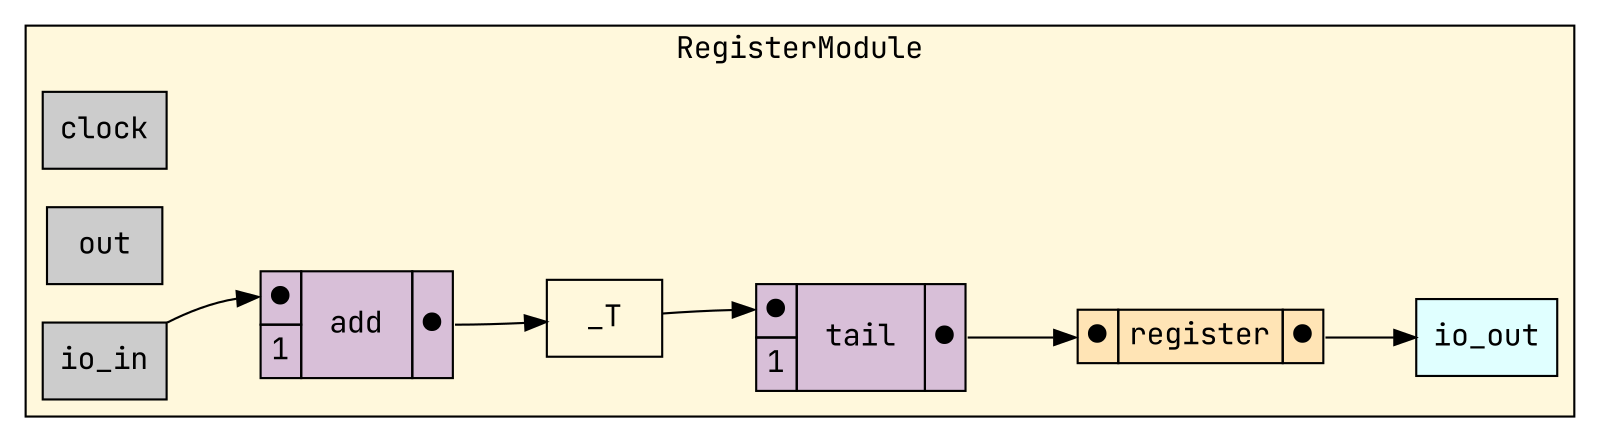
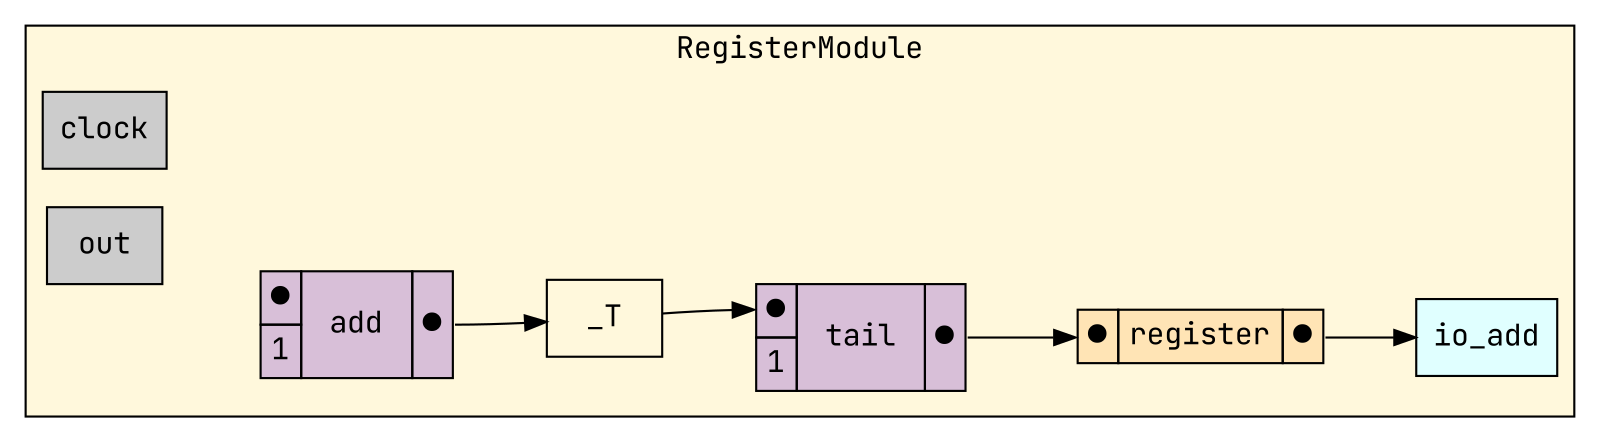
(1487, 338) -> (1487, 338)
(105, 361) -> none
